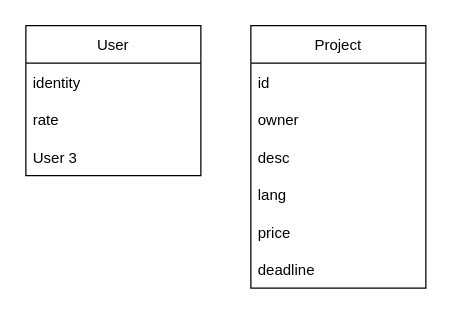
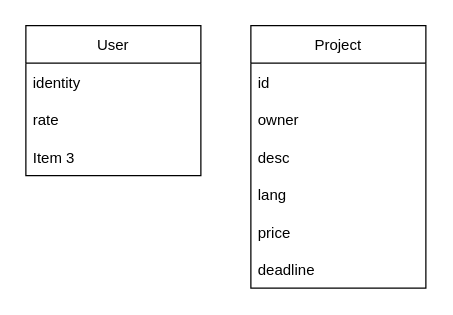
(56, 158) -> (56, 158)
